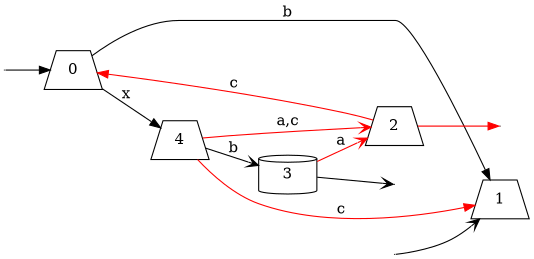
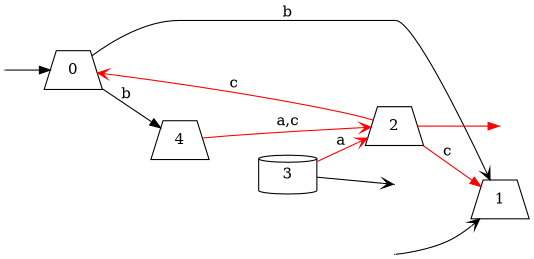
(328, 20) -> (328, 20)
(127, 94) -> (127, 94)
(241, 94) -> (241, 94)
(227, 155) -> none
(323, 217) -> (448, 163)
